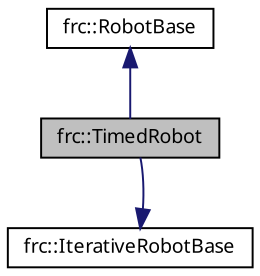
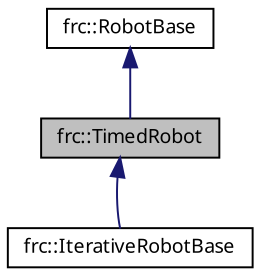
(143, 183) -> (117, 203)
